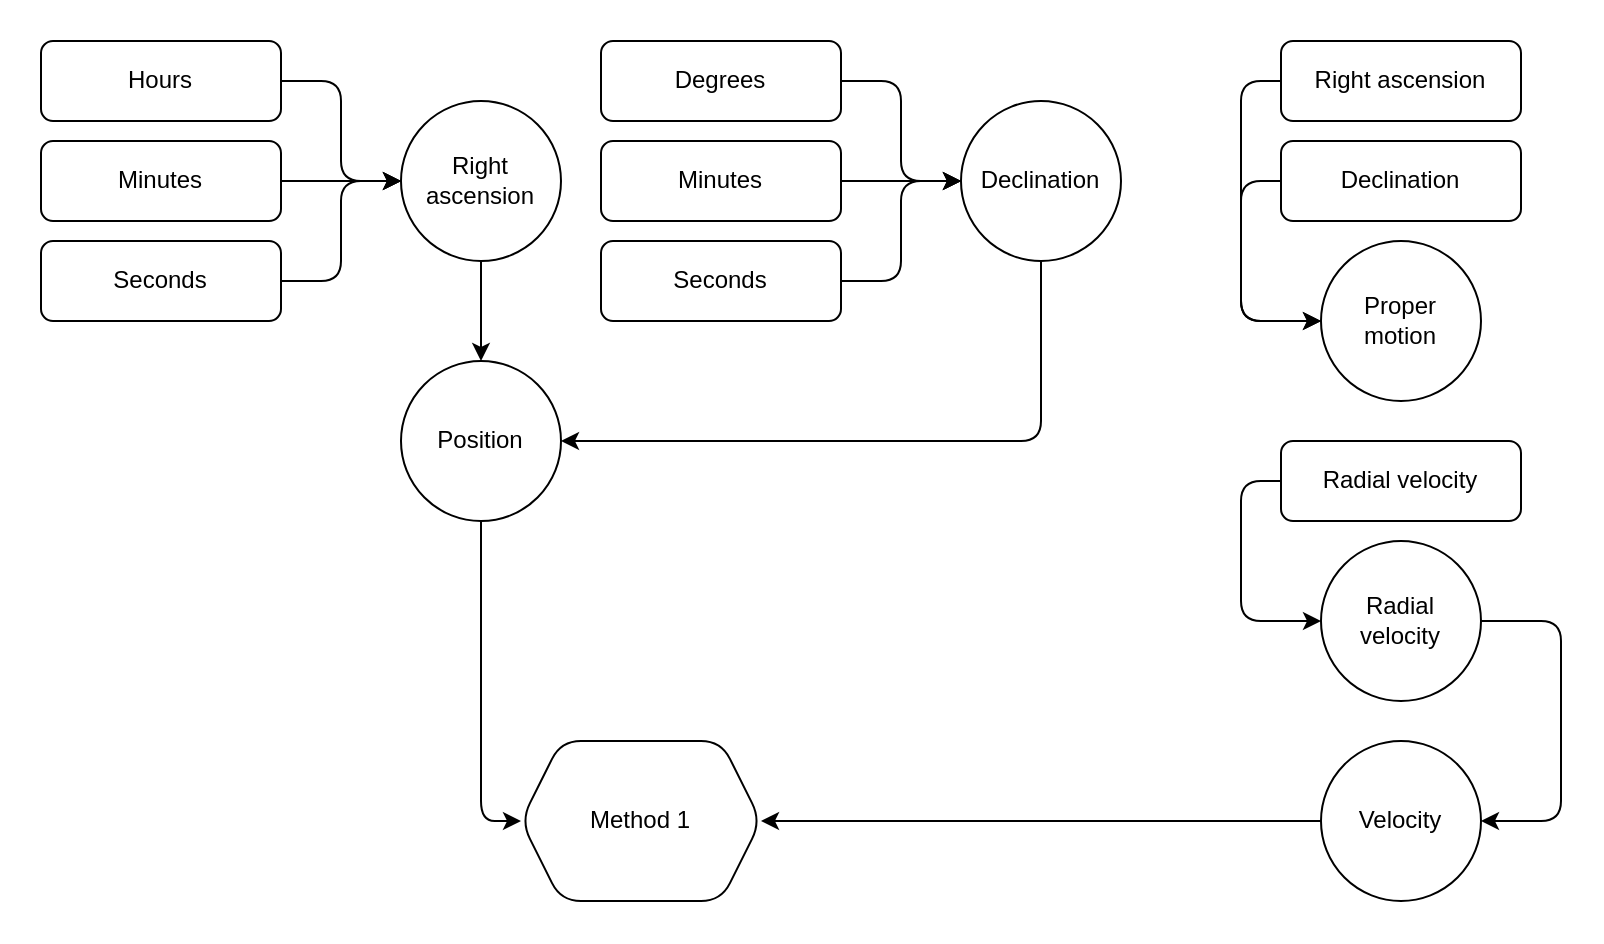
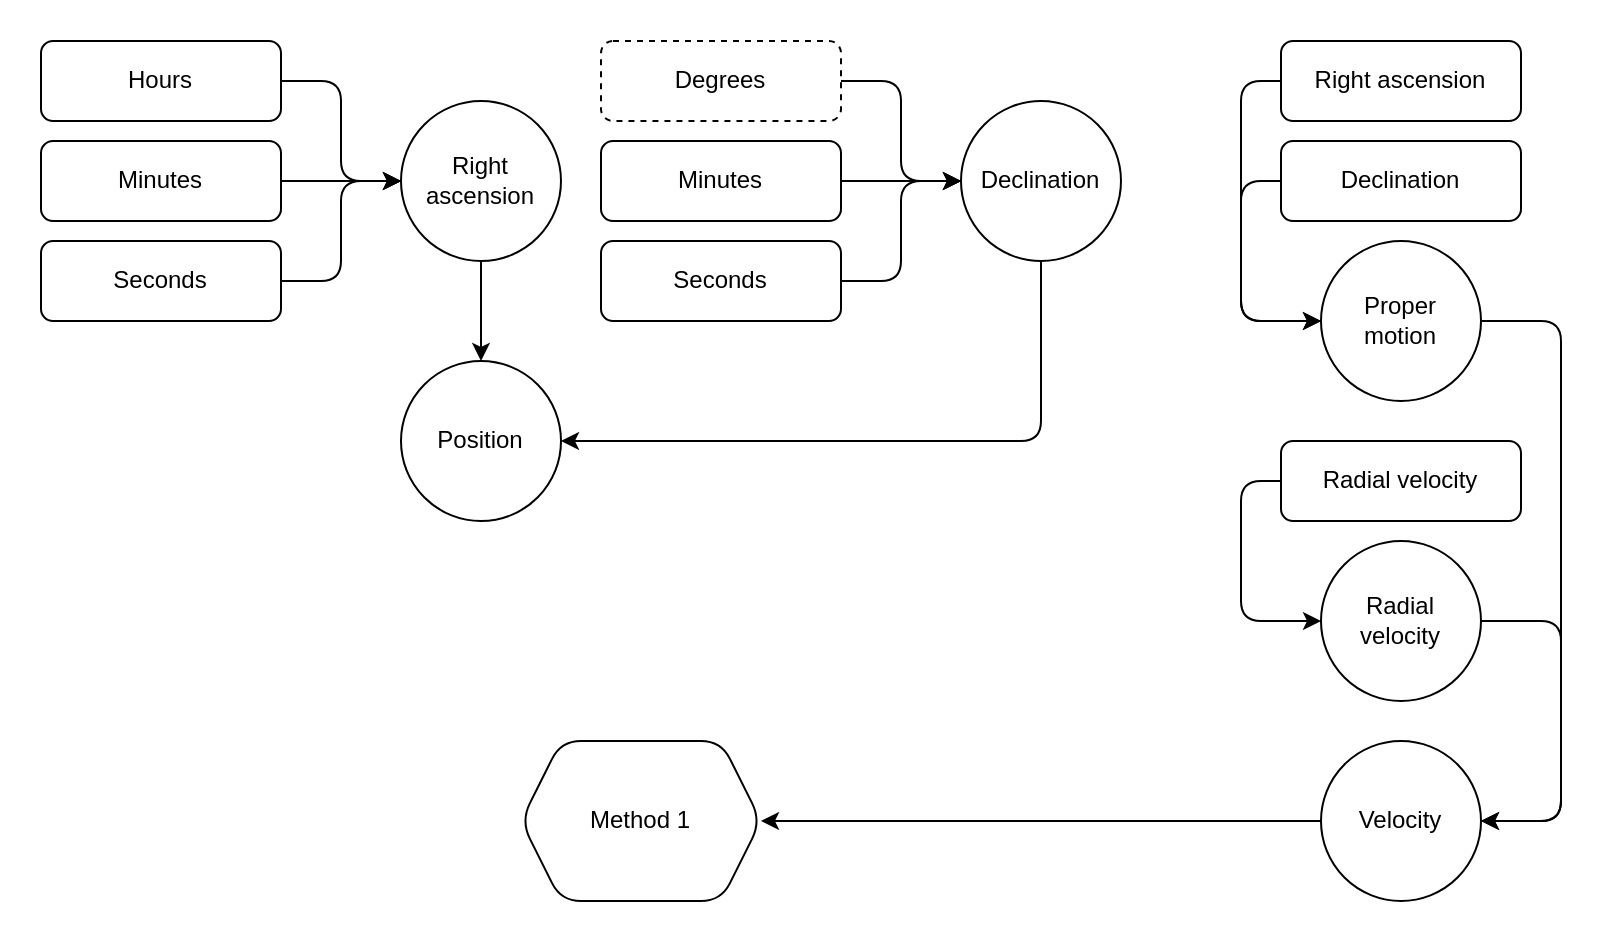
(721, 81) -> (721, 81)
none -> (1561, 441)
(481, 679) -> none
